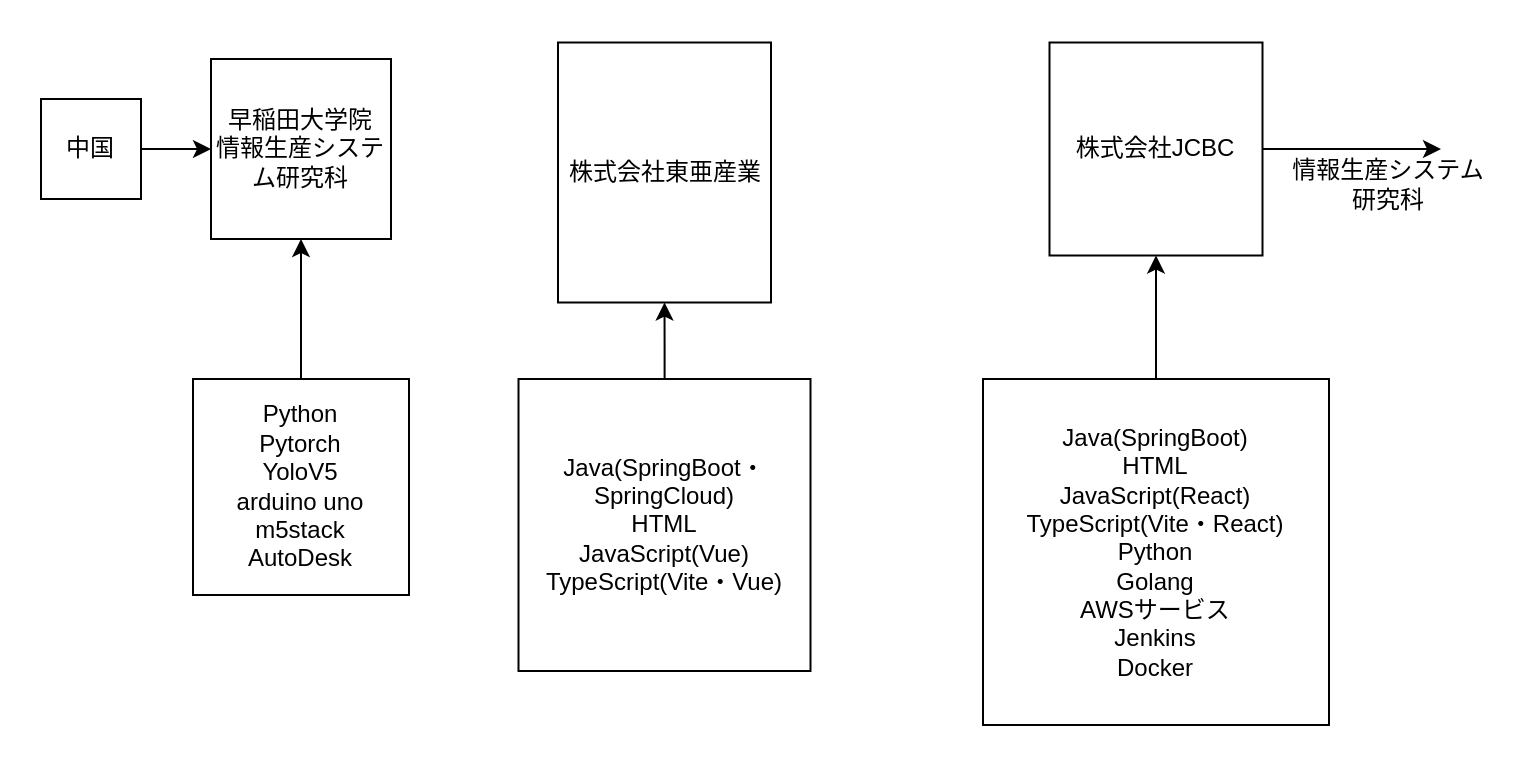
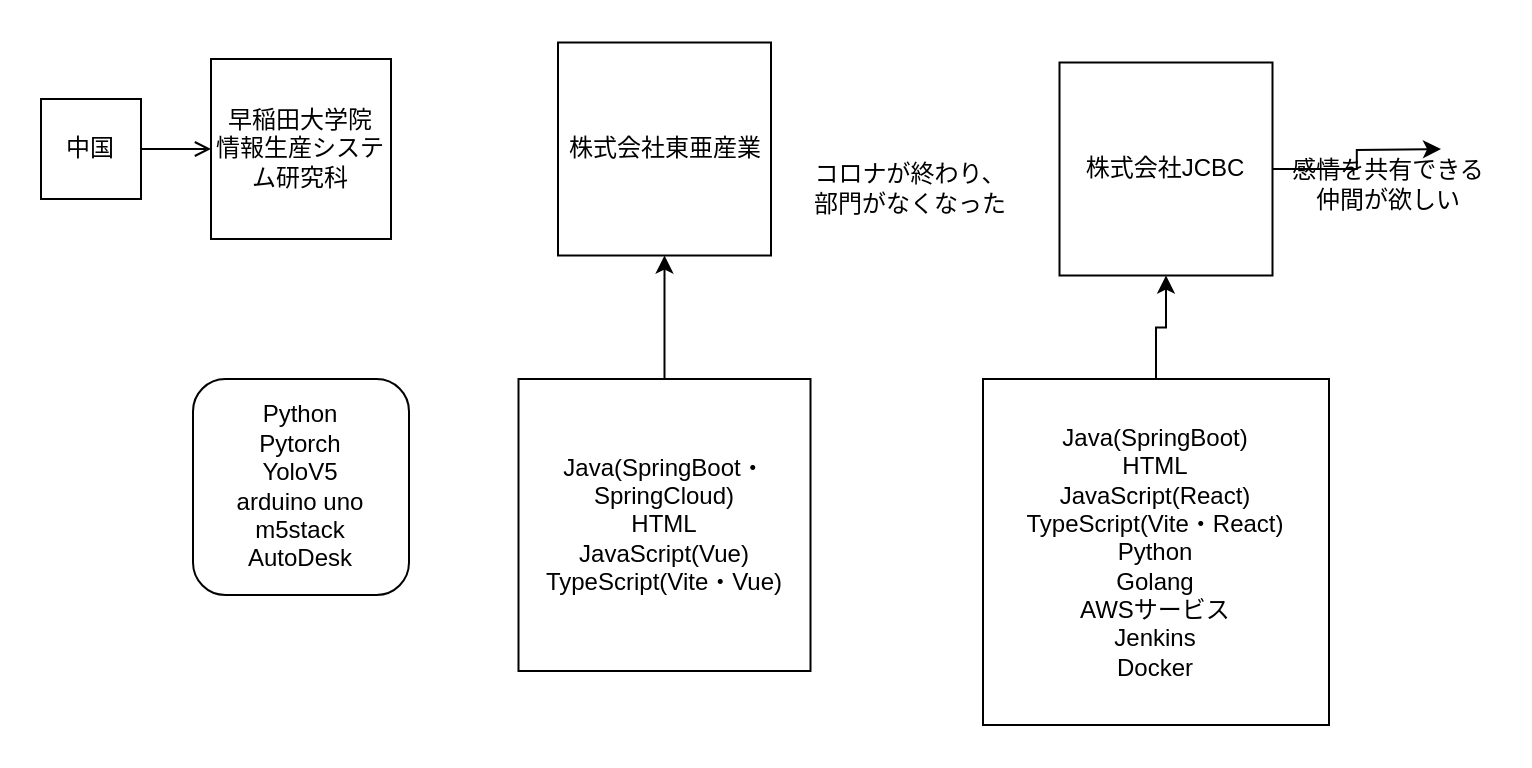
(196, 149) -> (199, 149)
(1156, 149) -> (1166, 169)
(665, 173) -> (665, 149)
(1389, 185) -> (1389, 185)
none -> (911, 189)
(301, 316) -> none
(301, 487) -> (301, 487)
